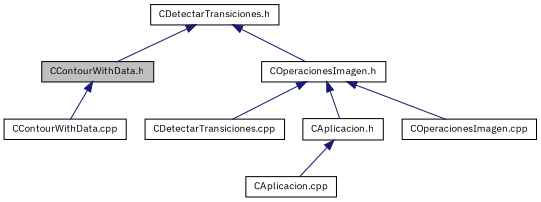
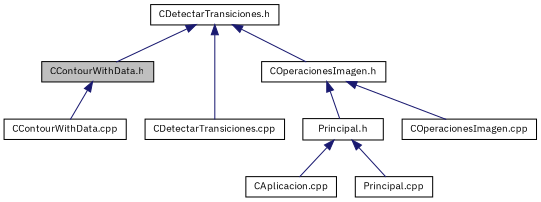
(265, 103) -> (215, 77)
(343, 129) -> (343, 129)
none -> (394, 187)
